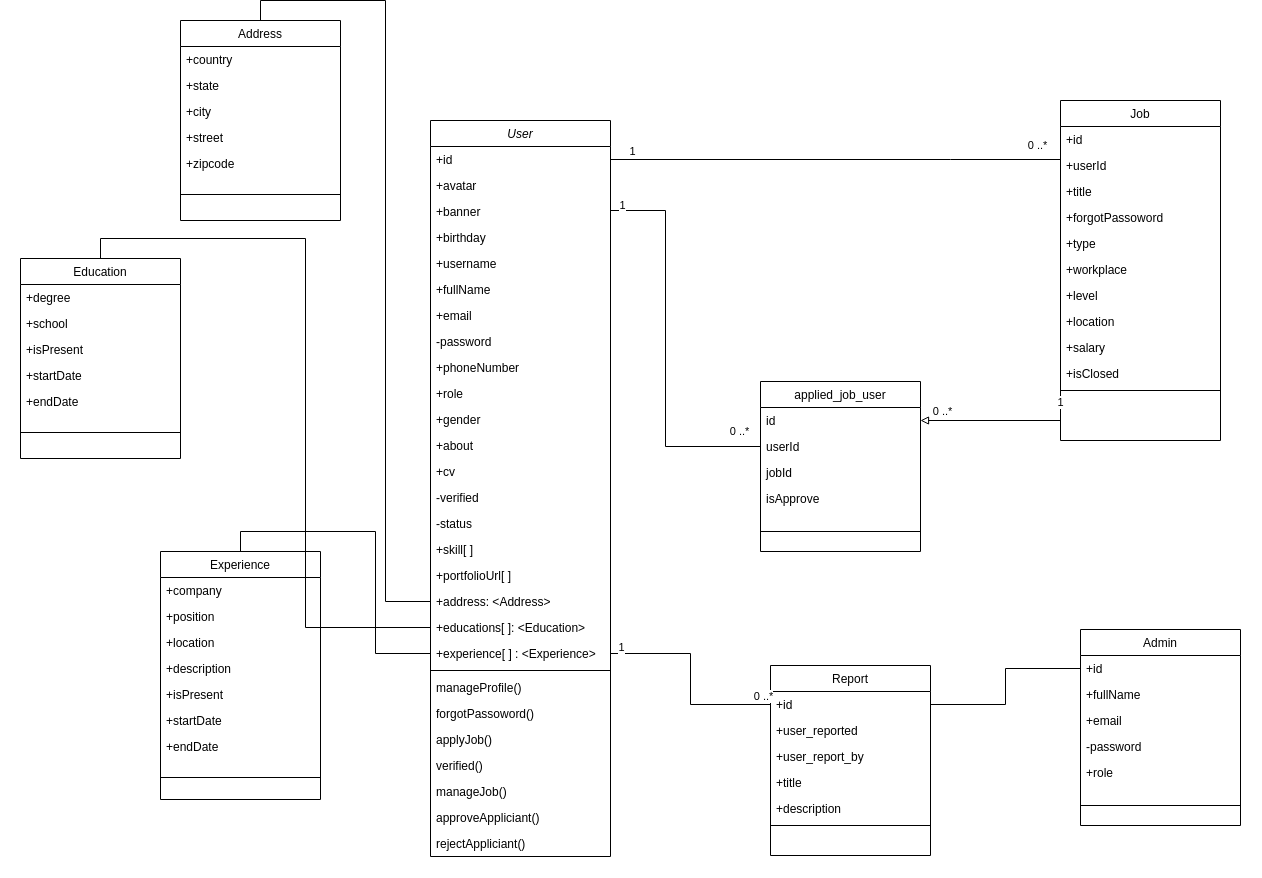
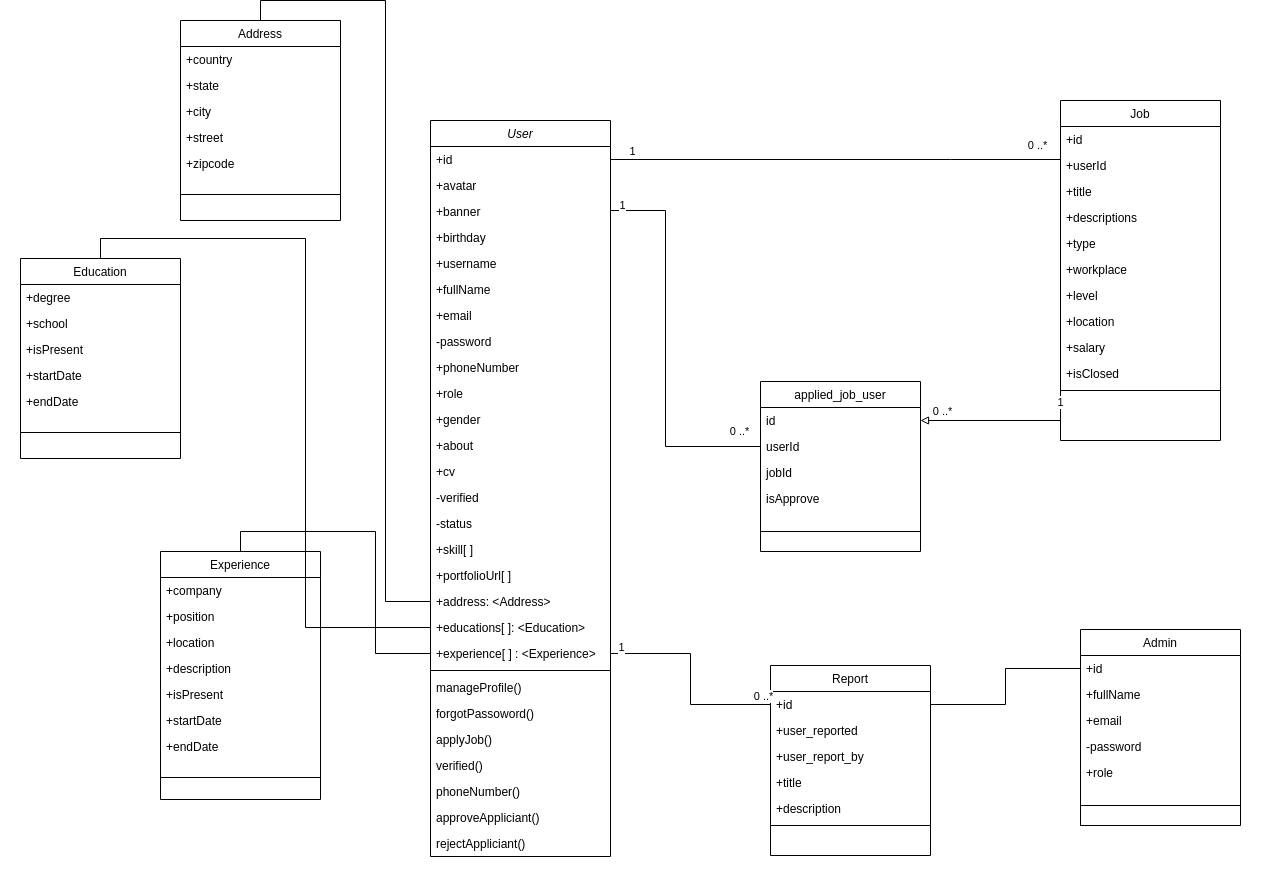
(1120, 218) -> (1107, 218)
(473, 792) -> (480, 792)
